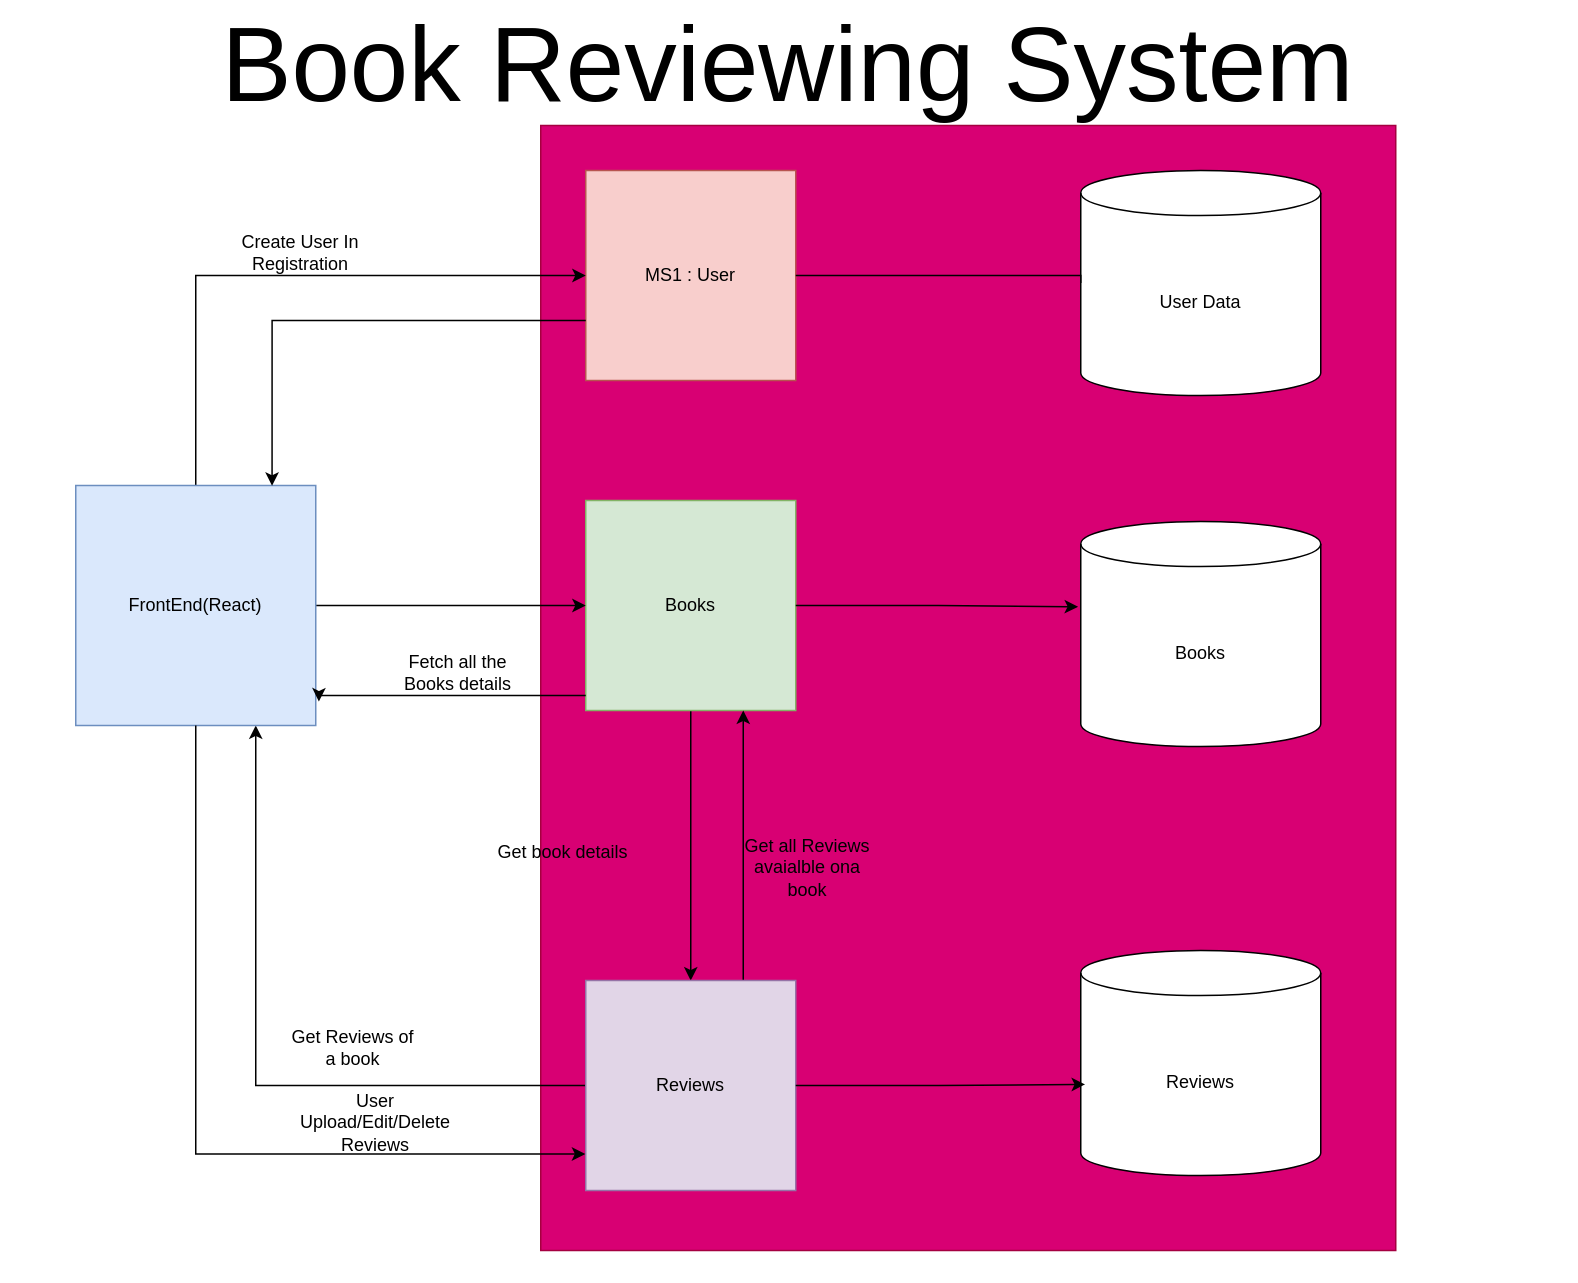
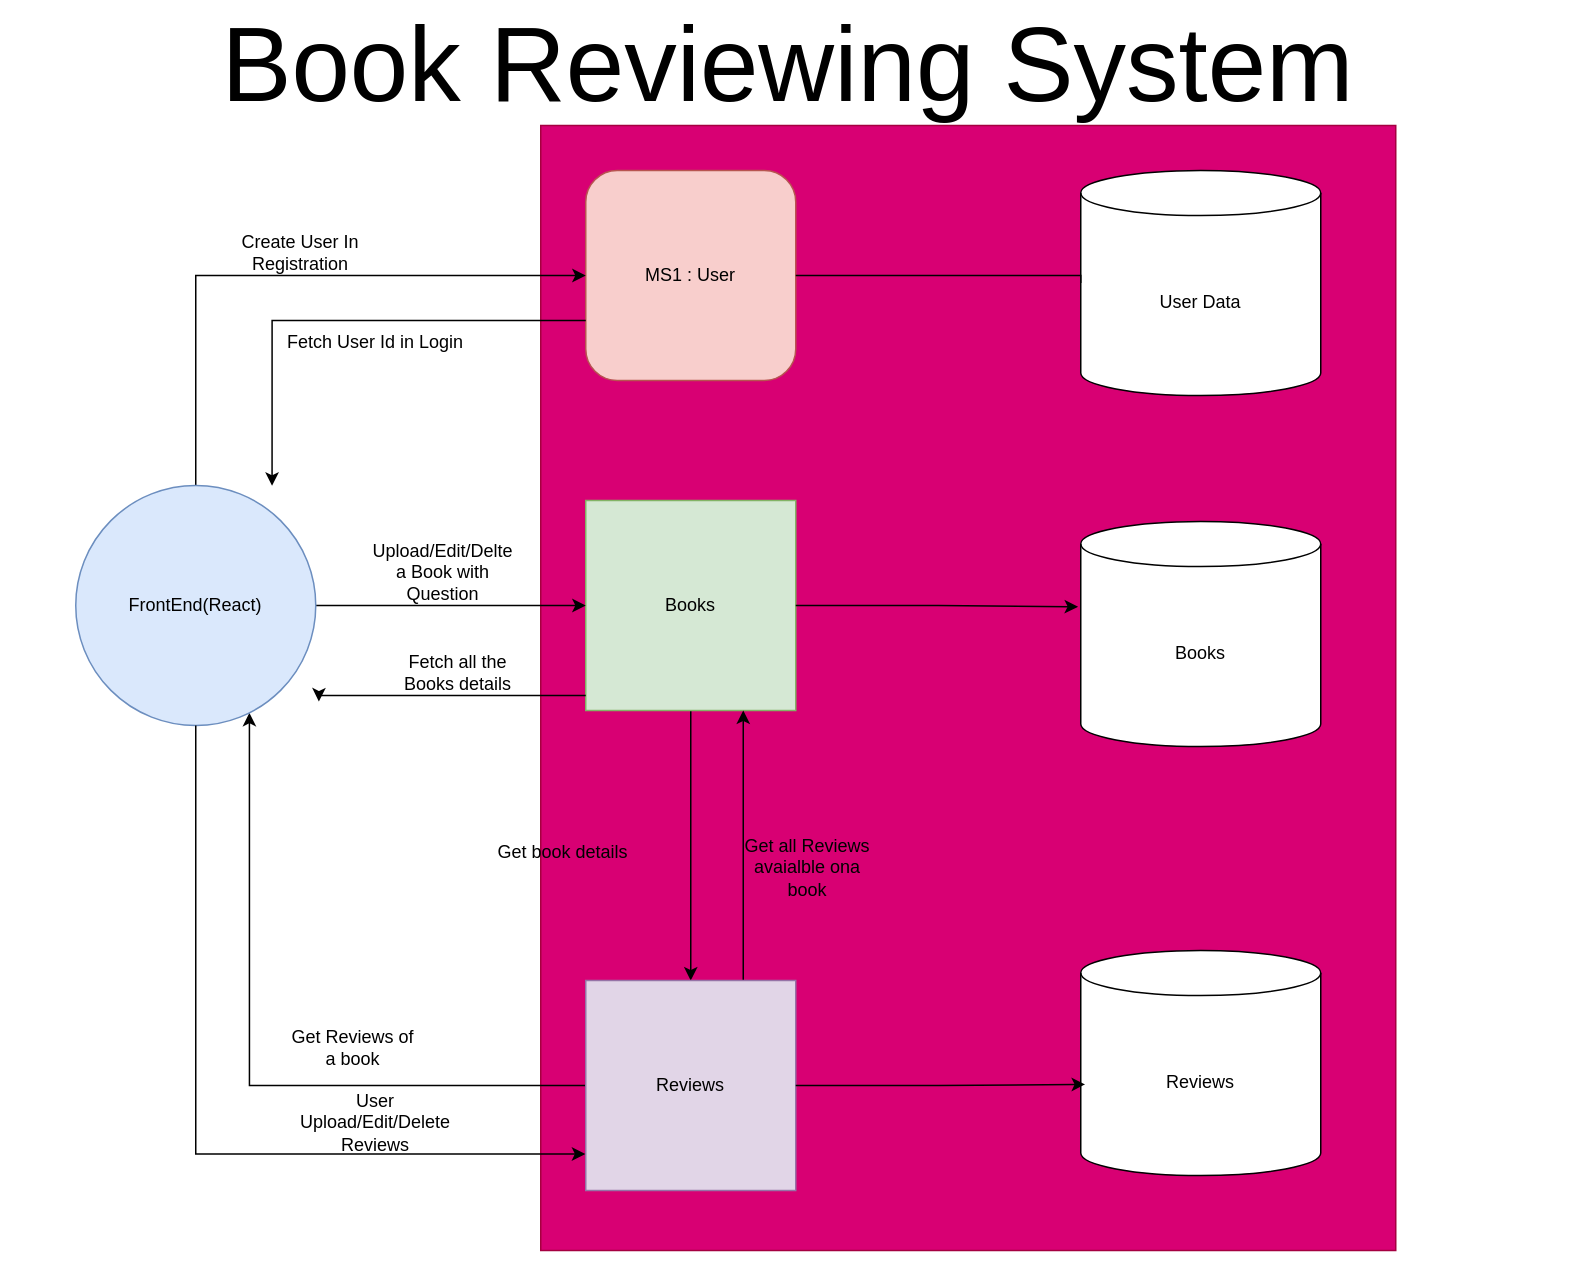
(691, 275) -> (691, 275)
none -> (376, 343)
none -> (443, 572)
(196, 605) -> (196, 605)
